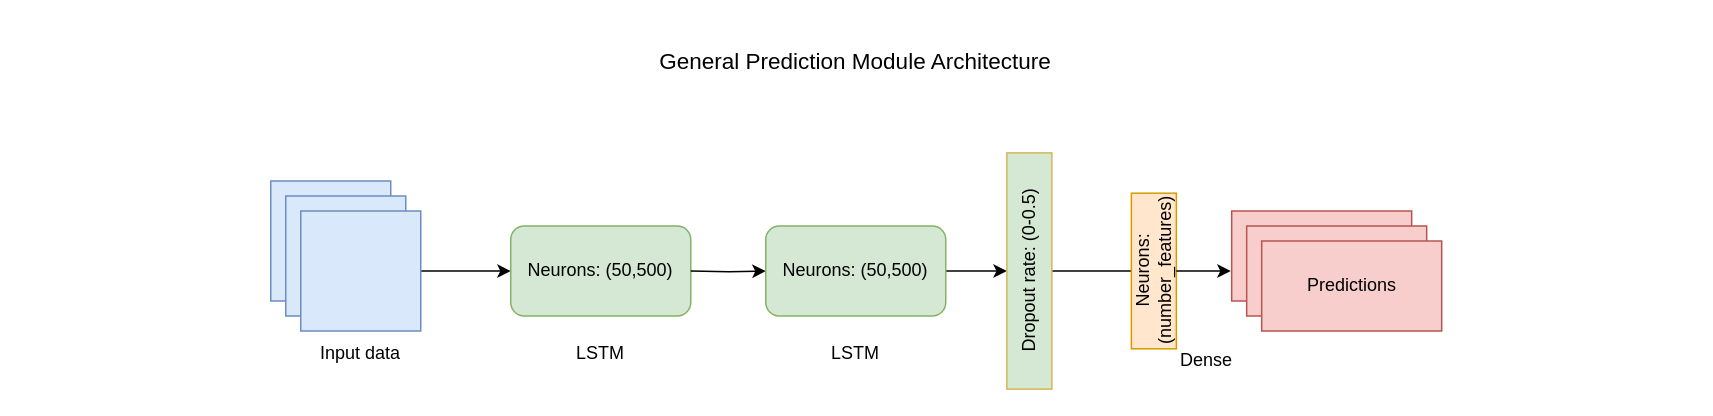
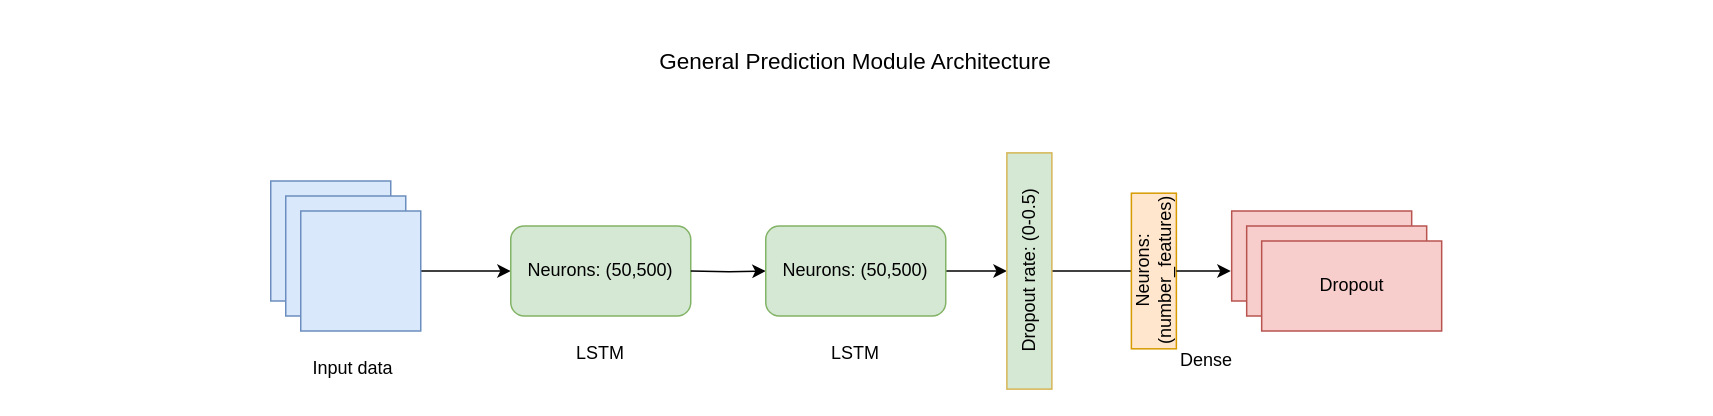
(1352, 286) -> (1352, 286)
(361, 353) -> (353, 368)
